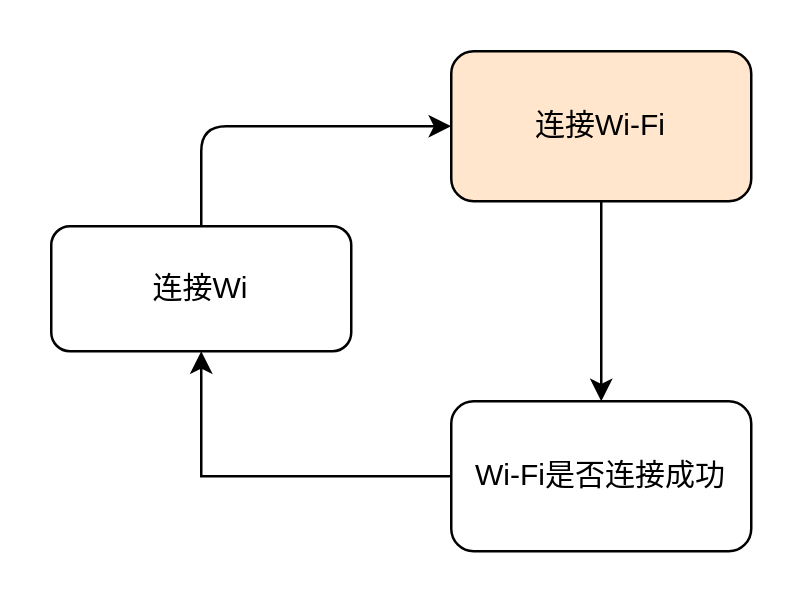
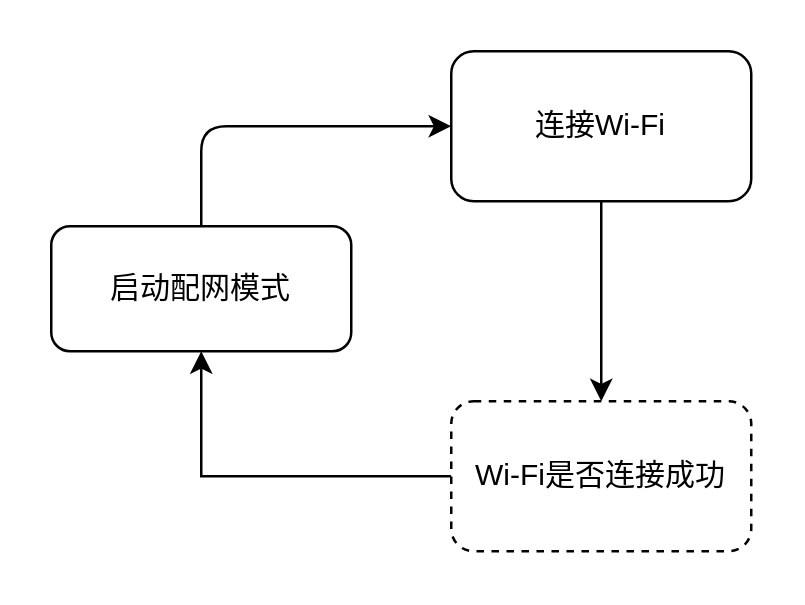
(601, 126) -> (601, 126)
(201, 289) -> (201, 289)
(601, 476) -> (601, 476)
